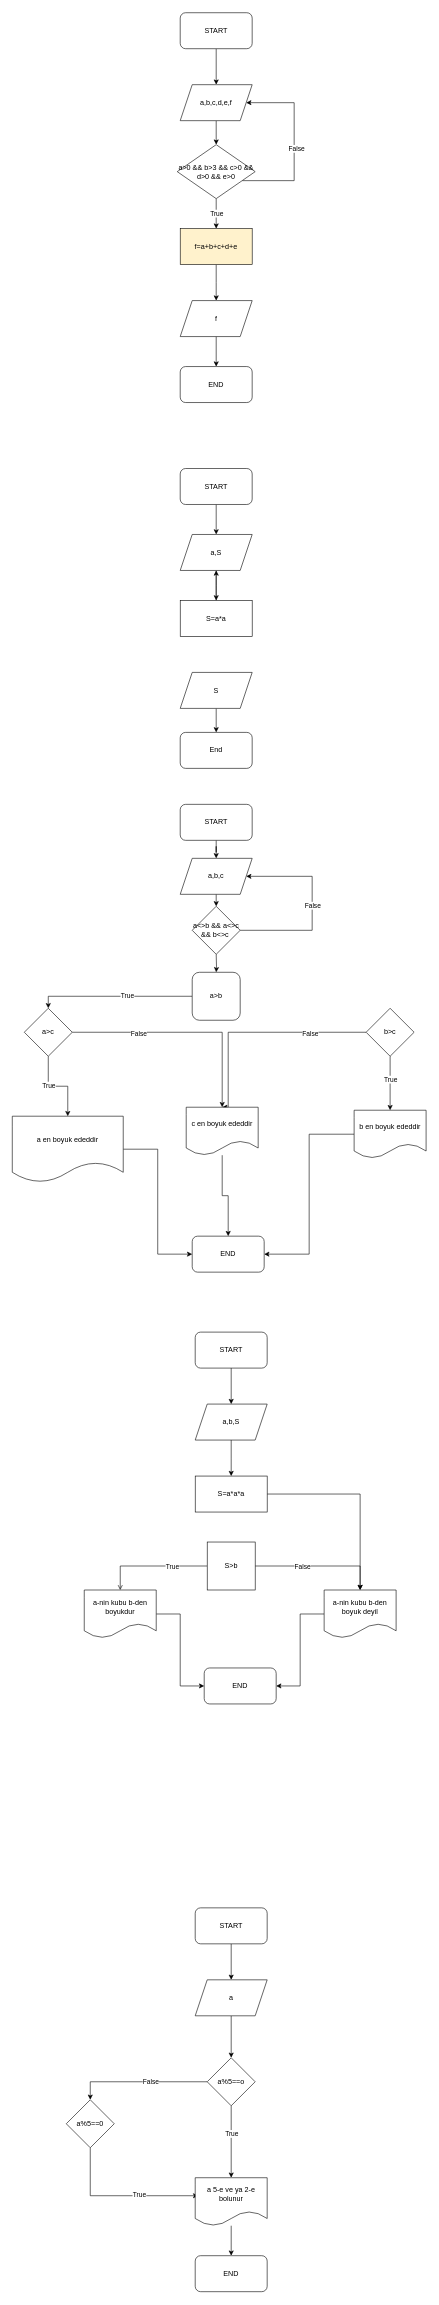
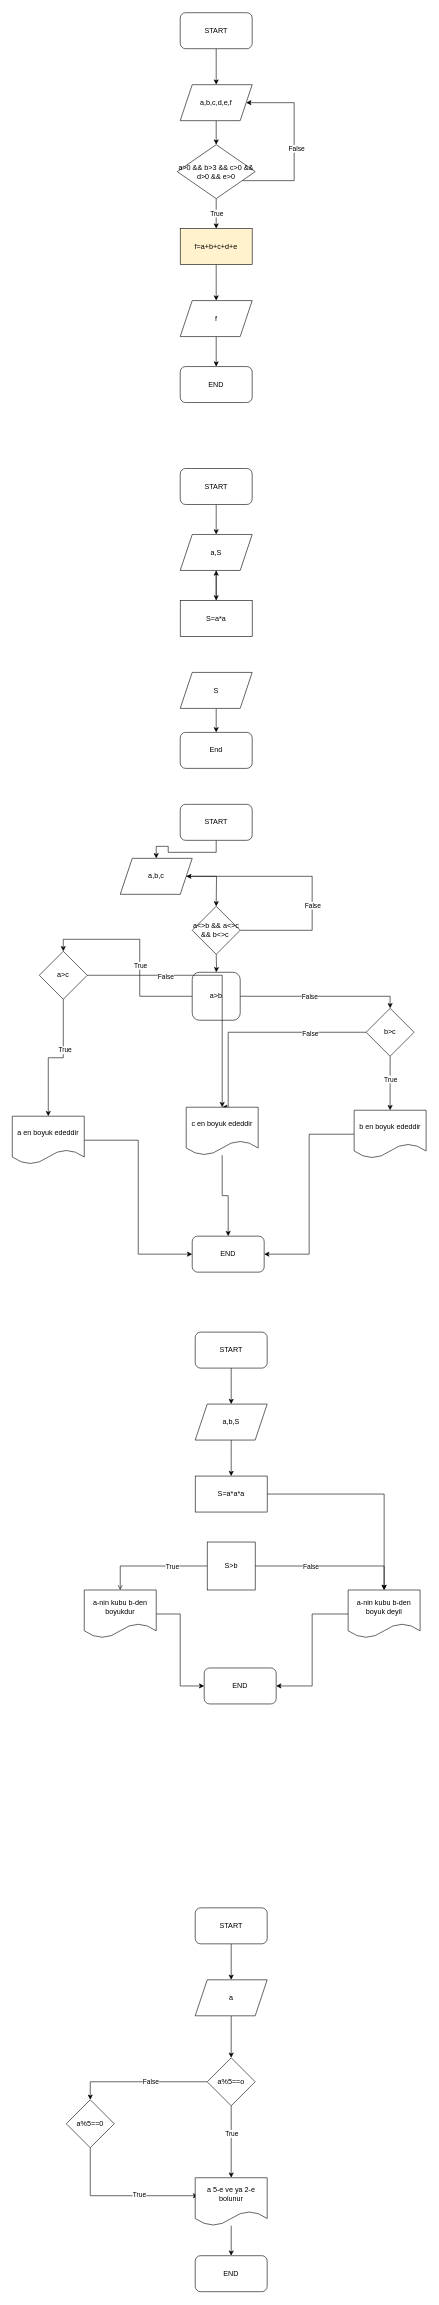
(216, 876) -> (156, 876)
none -> (309, 996)
(48, 1032) -> (63, 975)
(68, 1149) -> (48, 1140)
(360, 1614) -> (384, 1614)
